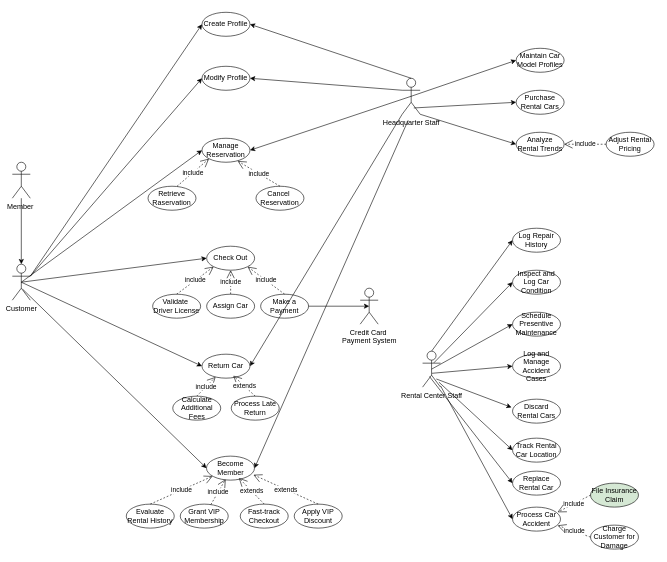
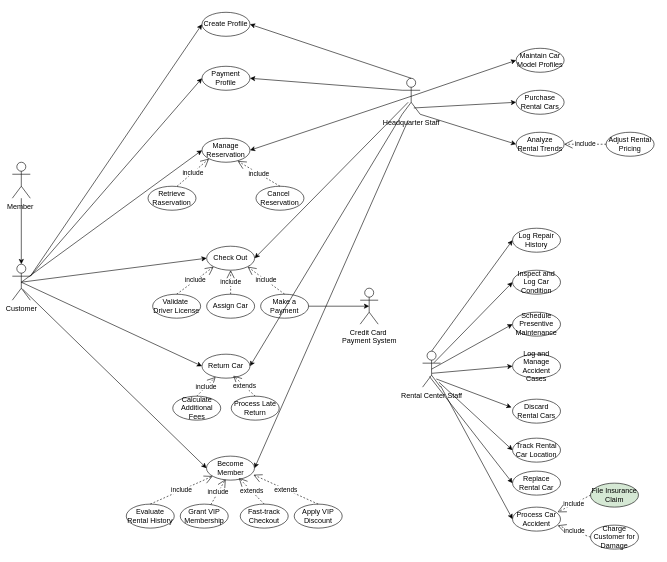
(226, 78) -> (226, 78)
none -> (372, 139)
